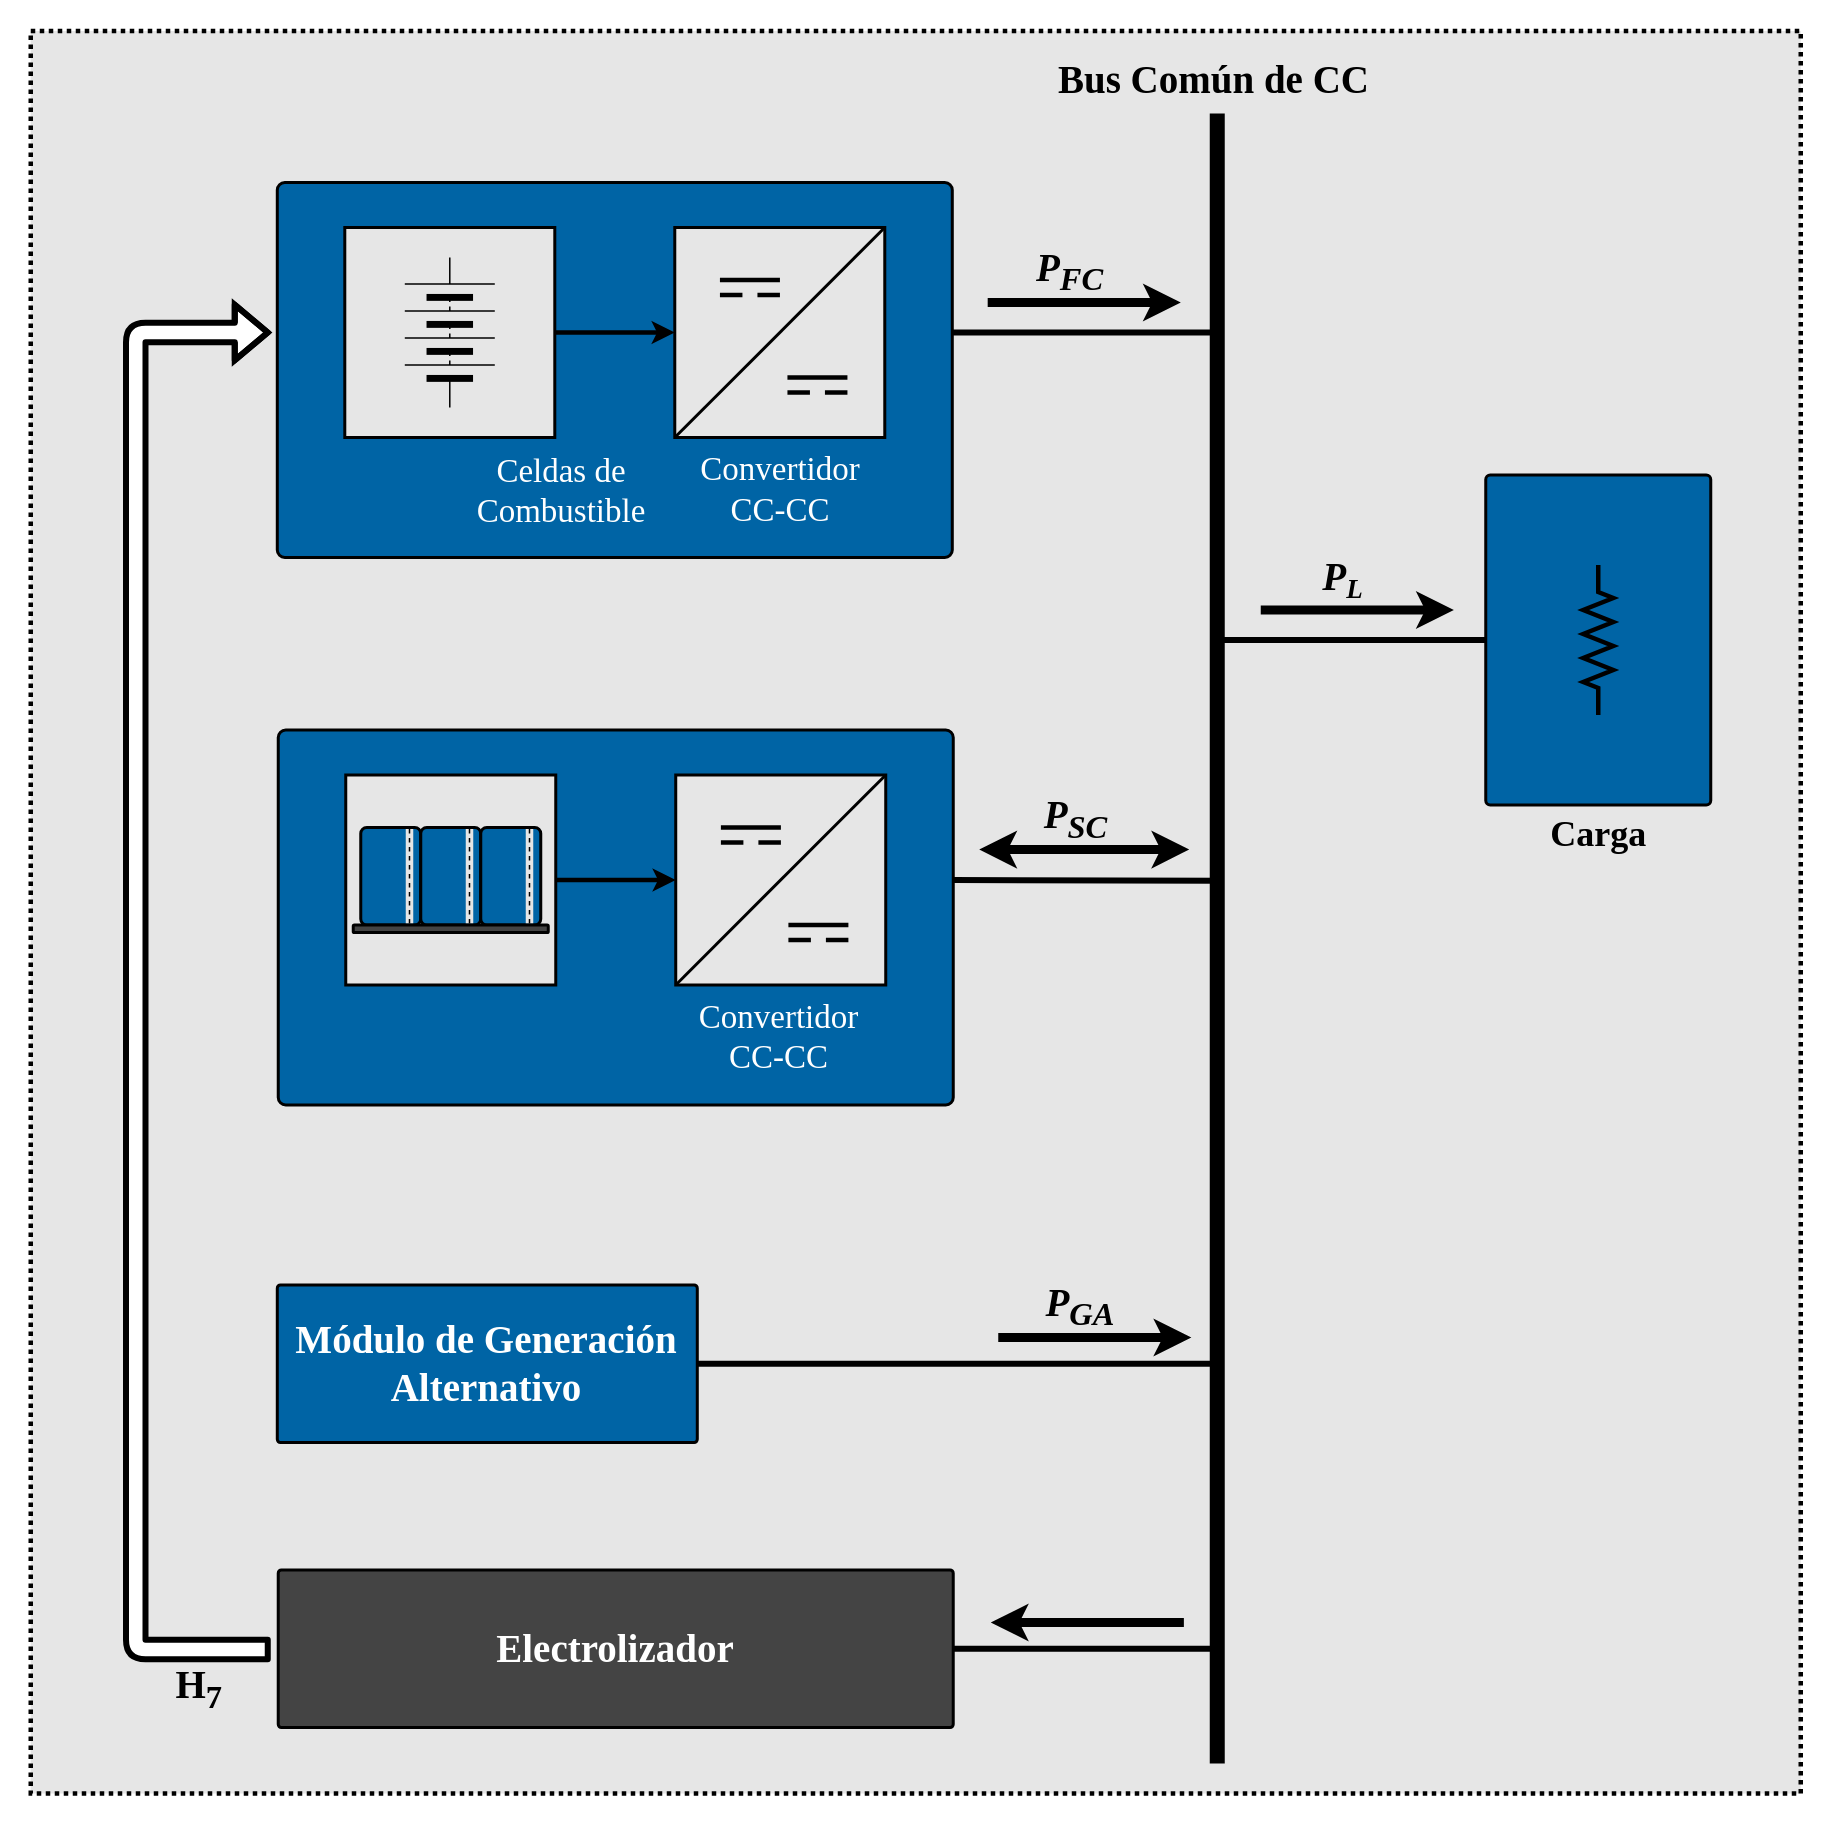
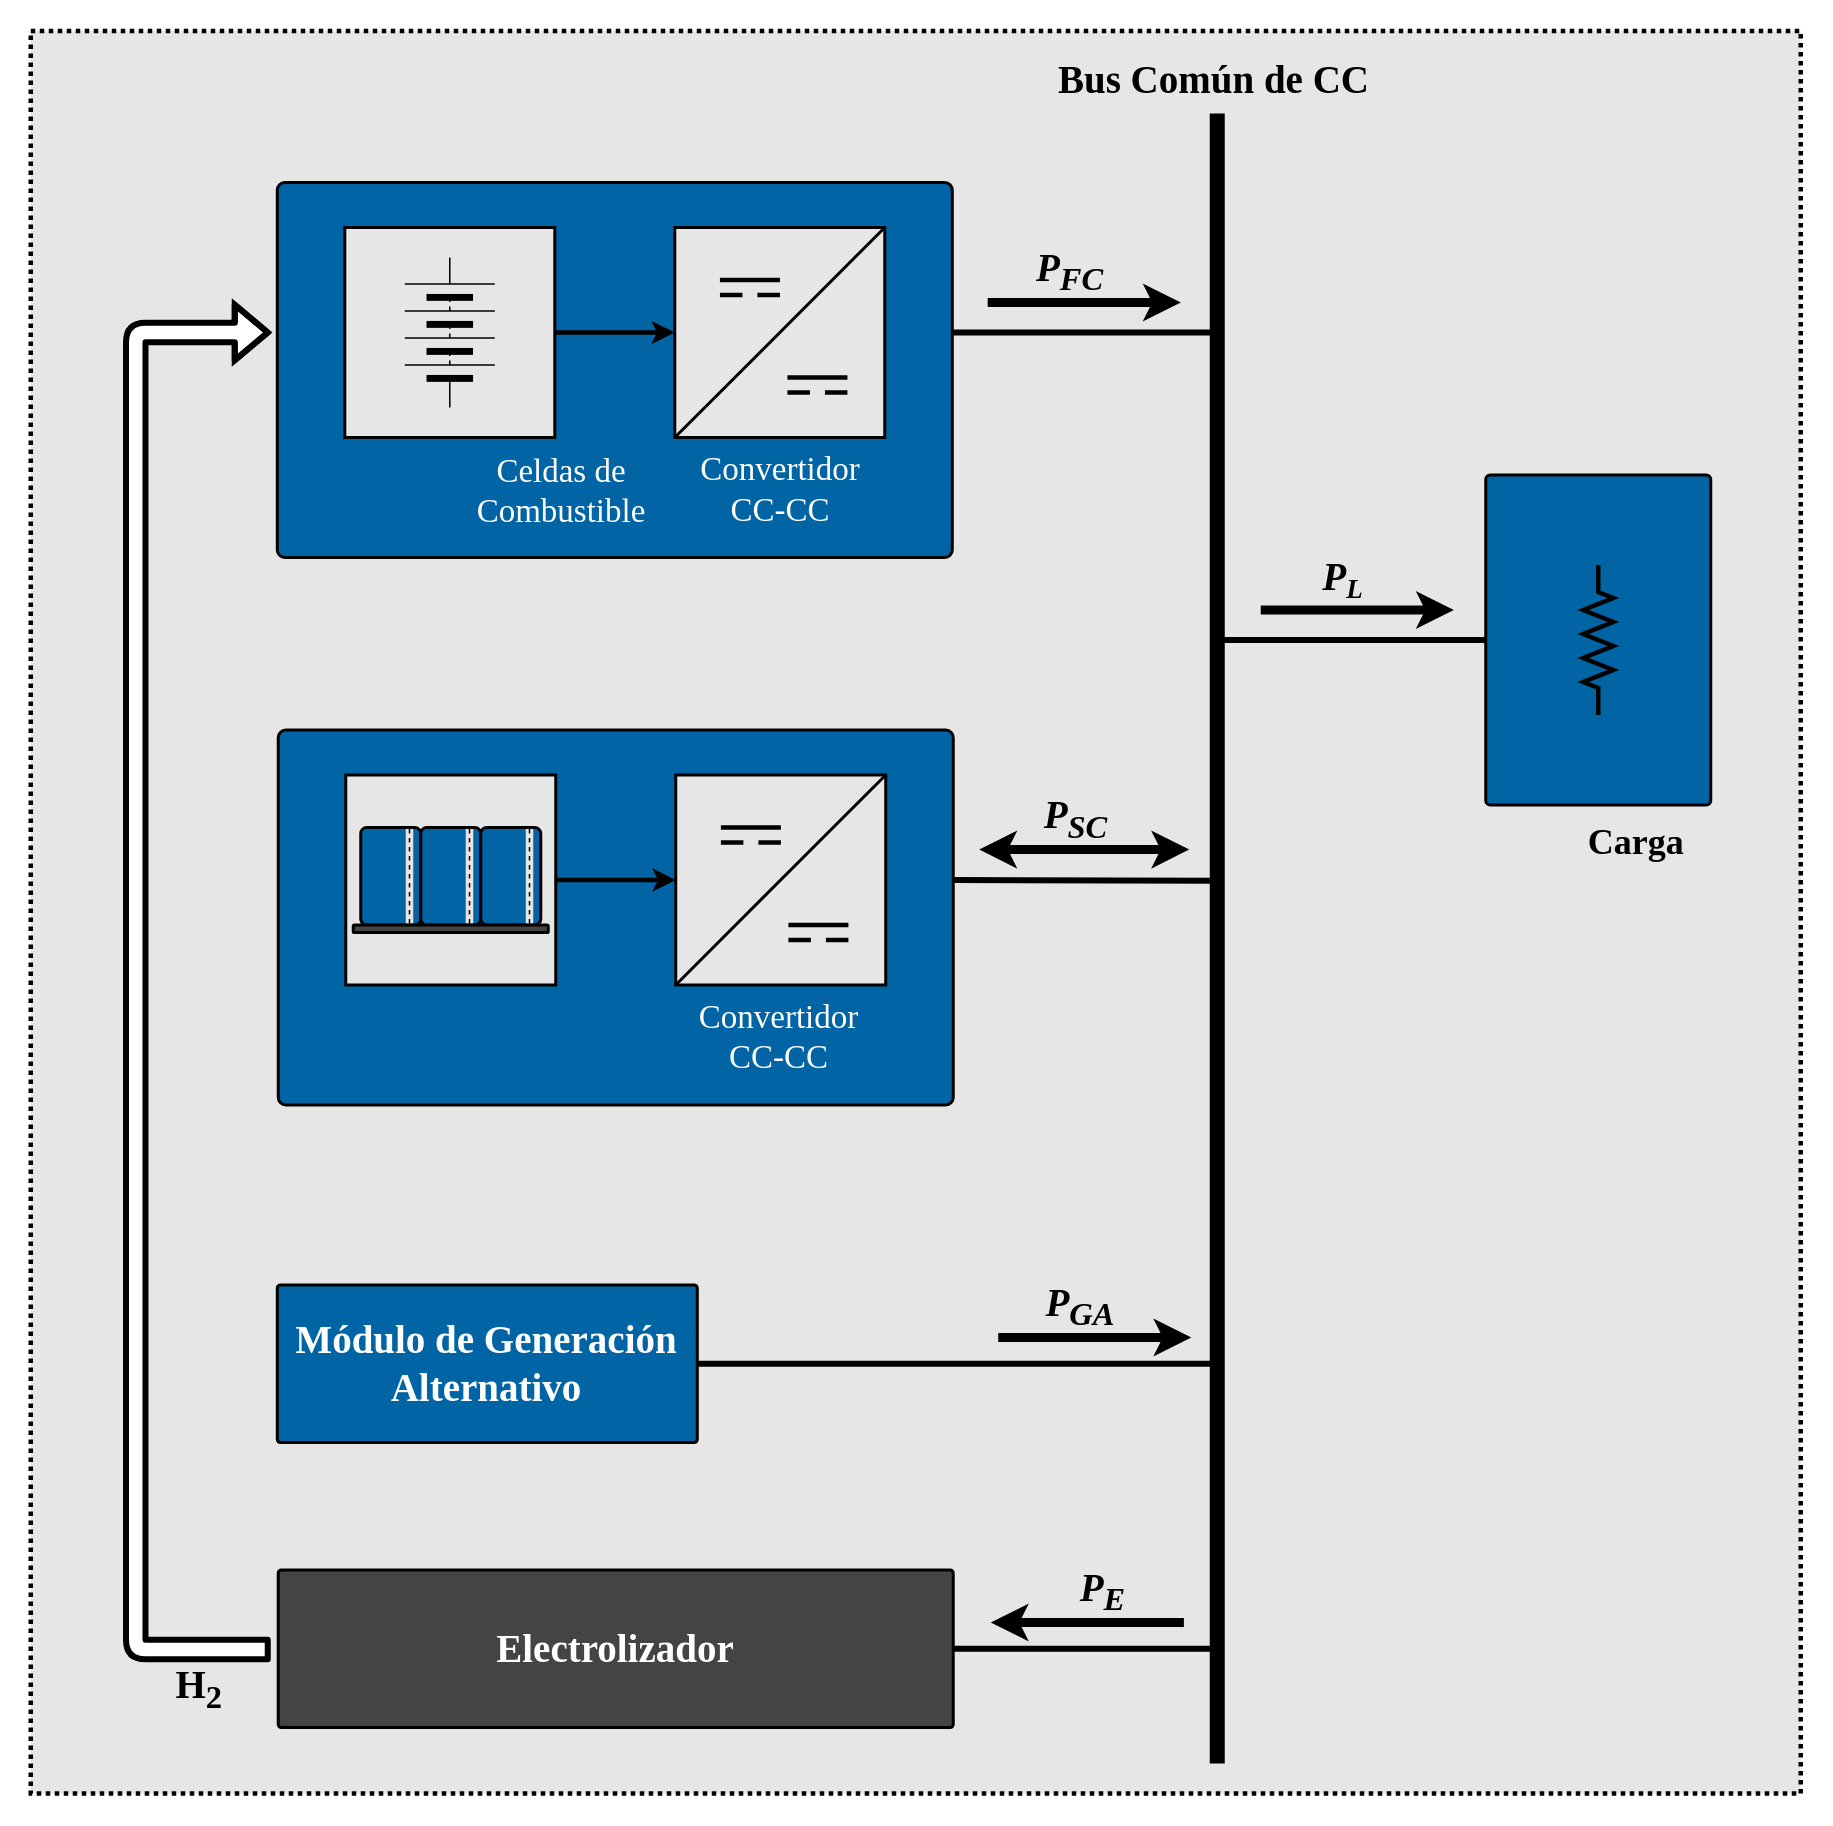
(1598, 835) -> (1636, 842)
none -> (1103, 1592)
(200, 1690) -> (200, 1690)
